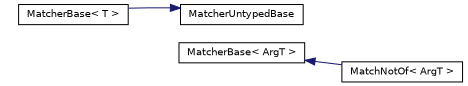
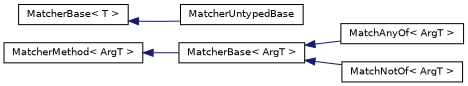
(149, 8) -> (160, 21)
none -> (402, 34)
none -> (73, 53)
